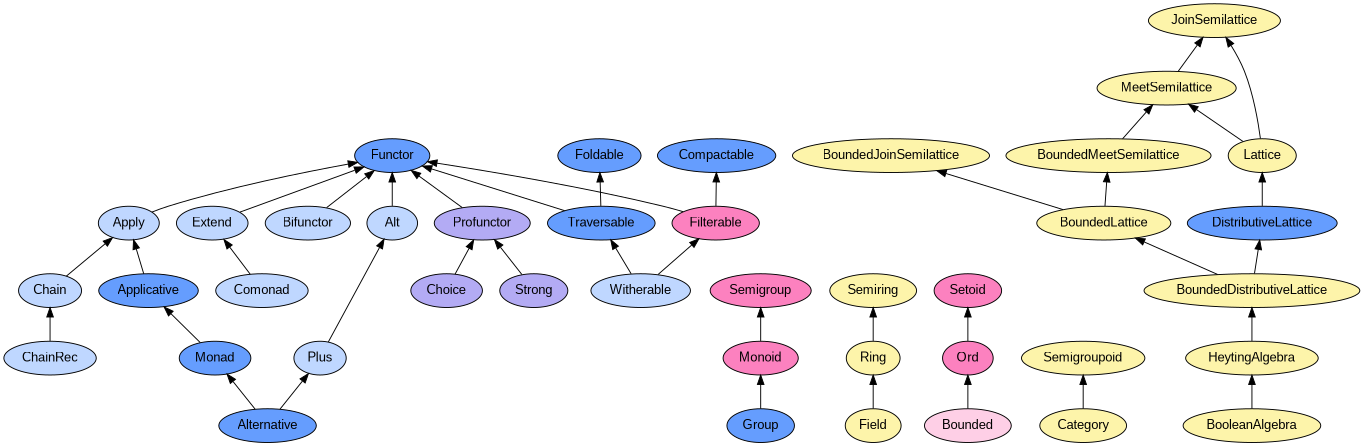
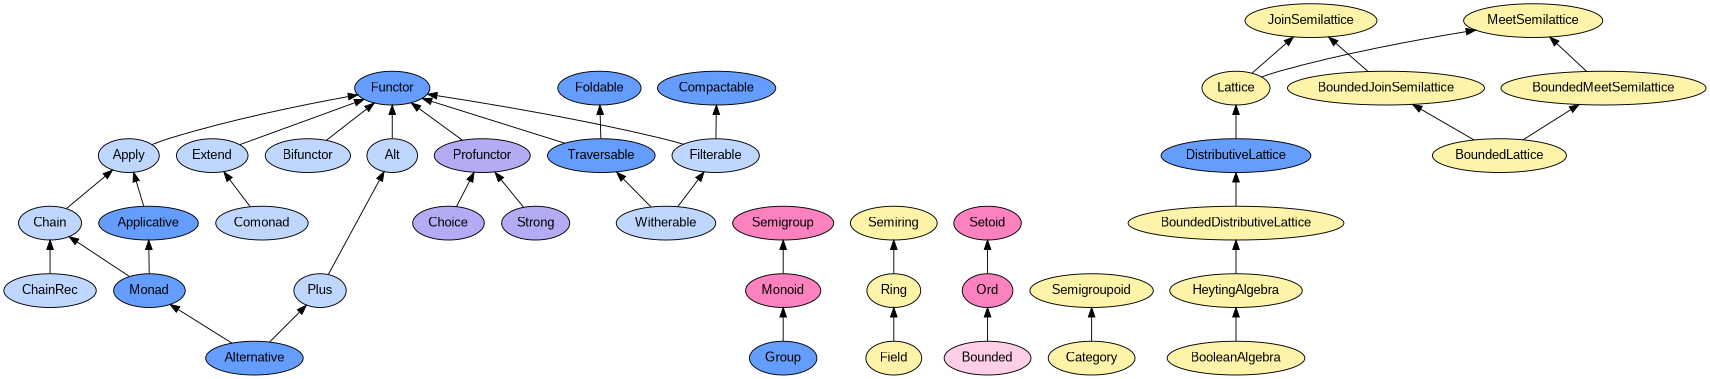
(1188, 58) -> (1354, 59)
(716, 223) -> (716, 156)
(1181, 258) -> none
none -> (103, 259)
